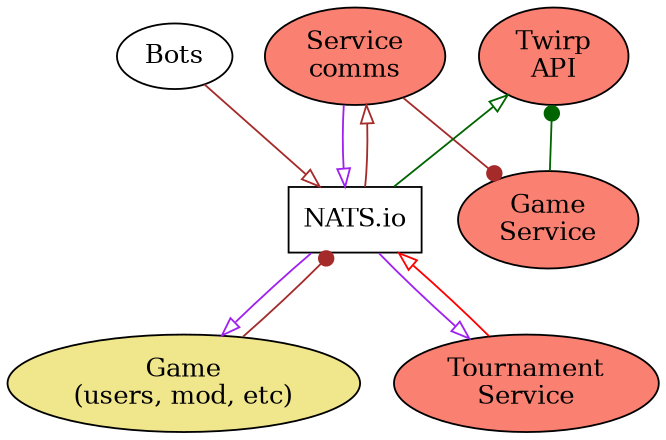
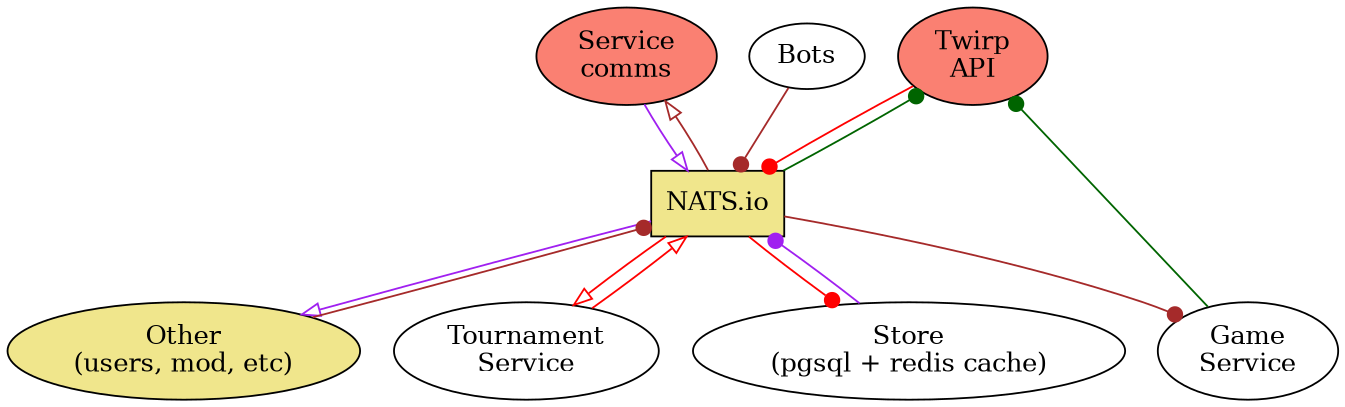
none -> (844, 124)
(255, 129) -> (767, 123)
(444, 132) -> (978, 256)
(444, 147) -> (847, 136)
(355, 220) -> (718, 204)
(548, 220) -> (1248, 351)
(416, 290) -> (627, 264)
none -> (909, 351)
(184, 383) -> (184, 351)
(526, 383) -> (526, 351)
